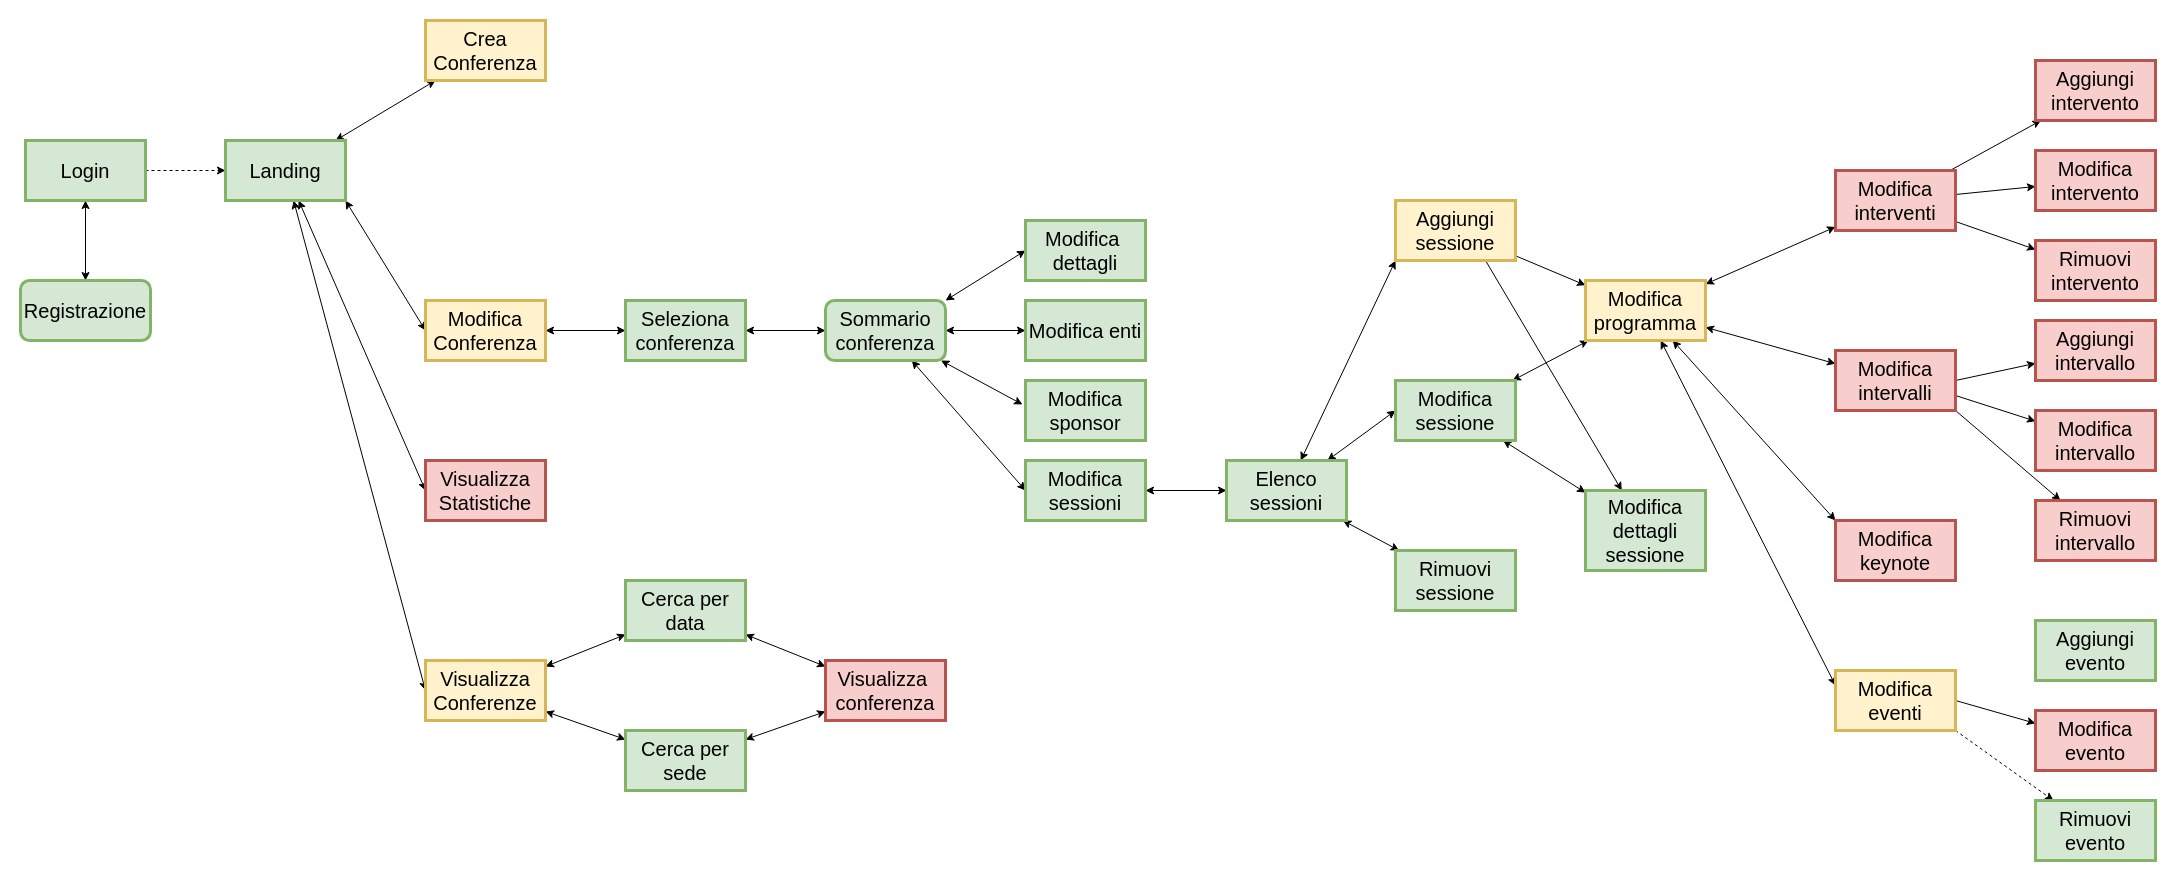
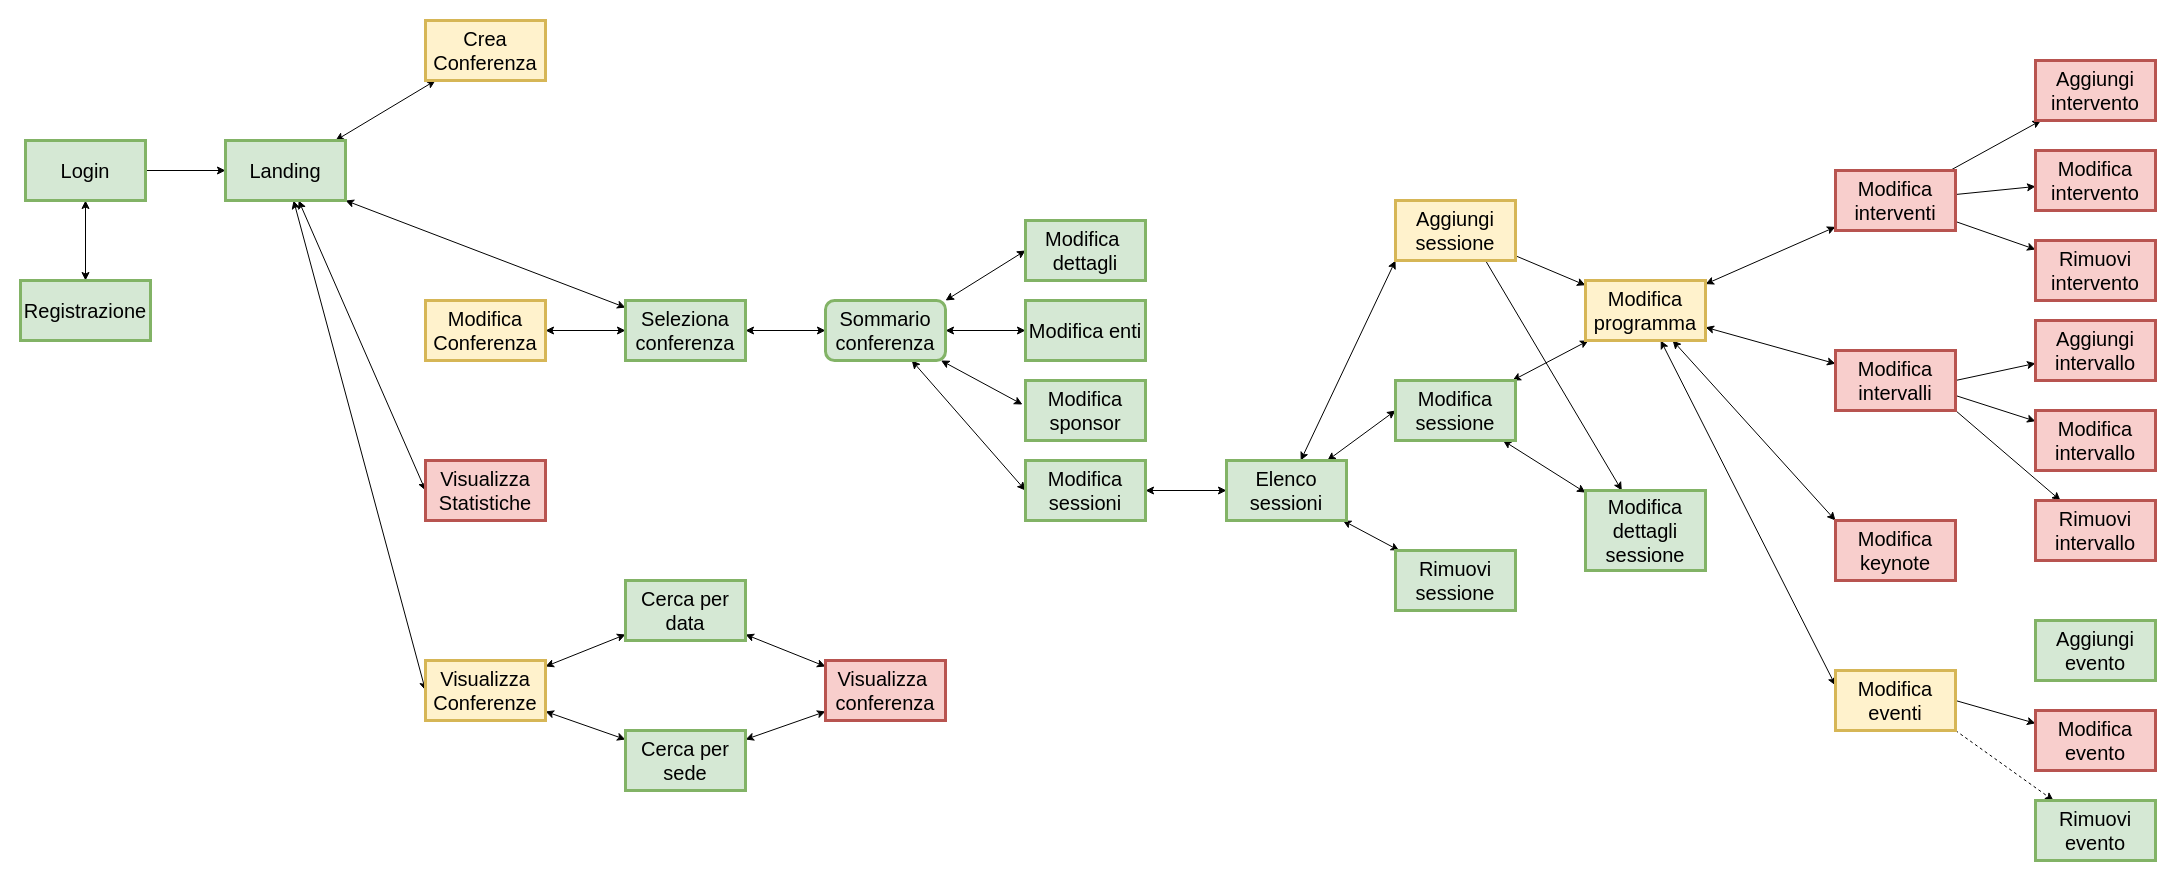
(182, 171) -> (182, 171)
(385, 265) -> (485, 254)
(86, 311) -> (86, 311)
